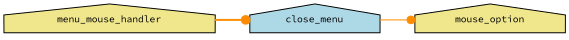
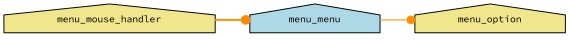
(315, 20) -> (315, 20)
(490, 20) -> (490, 20)
